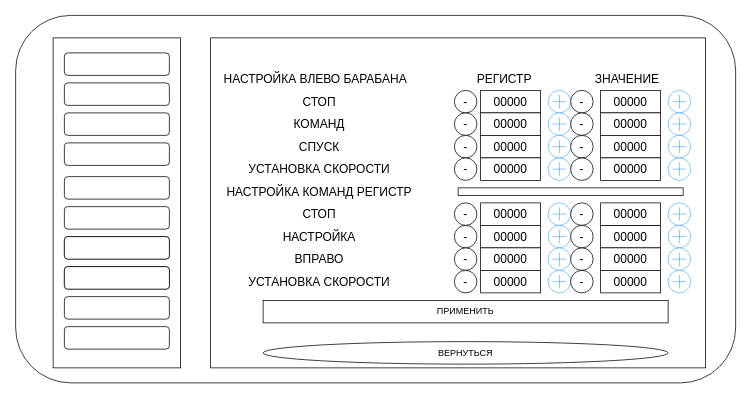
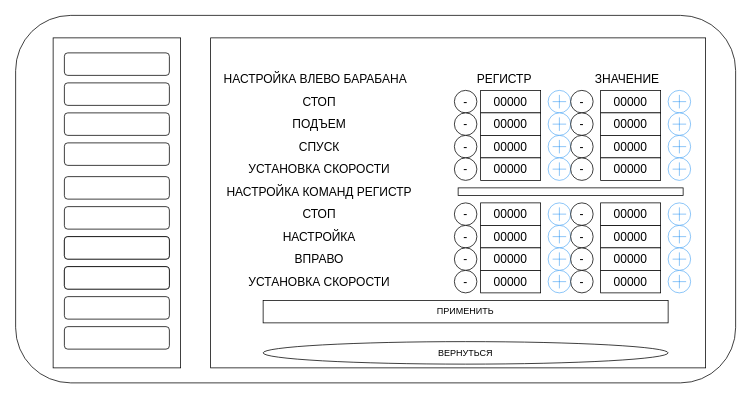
(319, 124) -> (319, 124)
